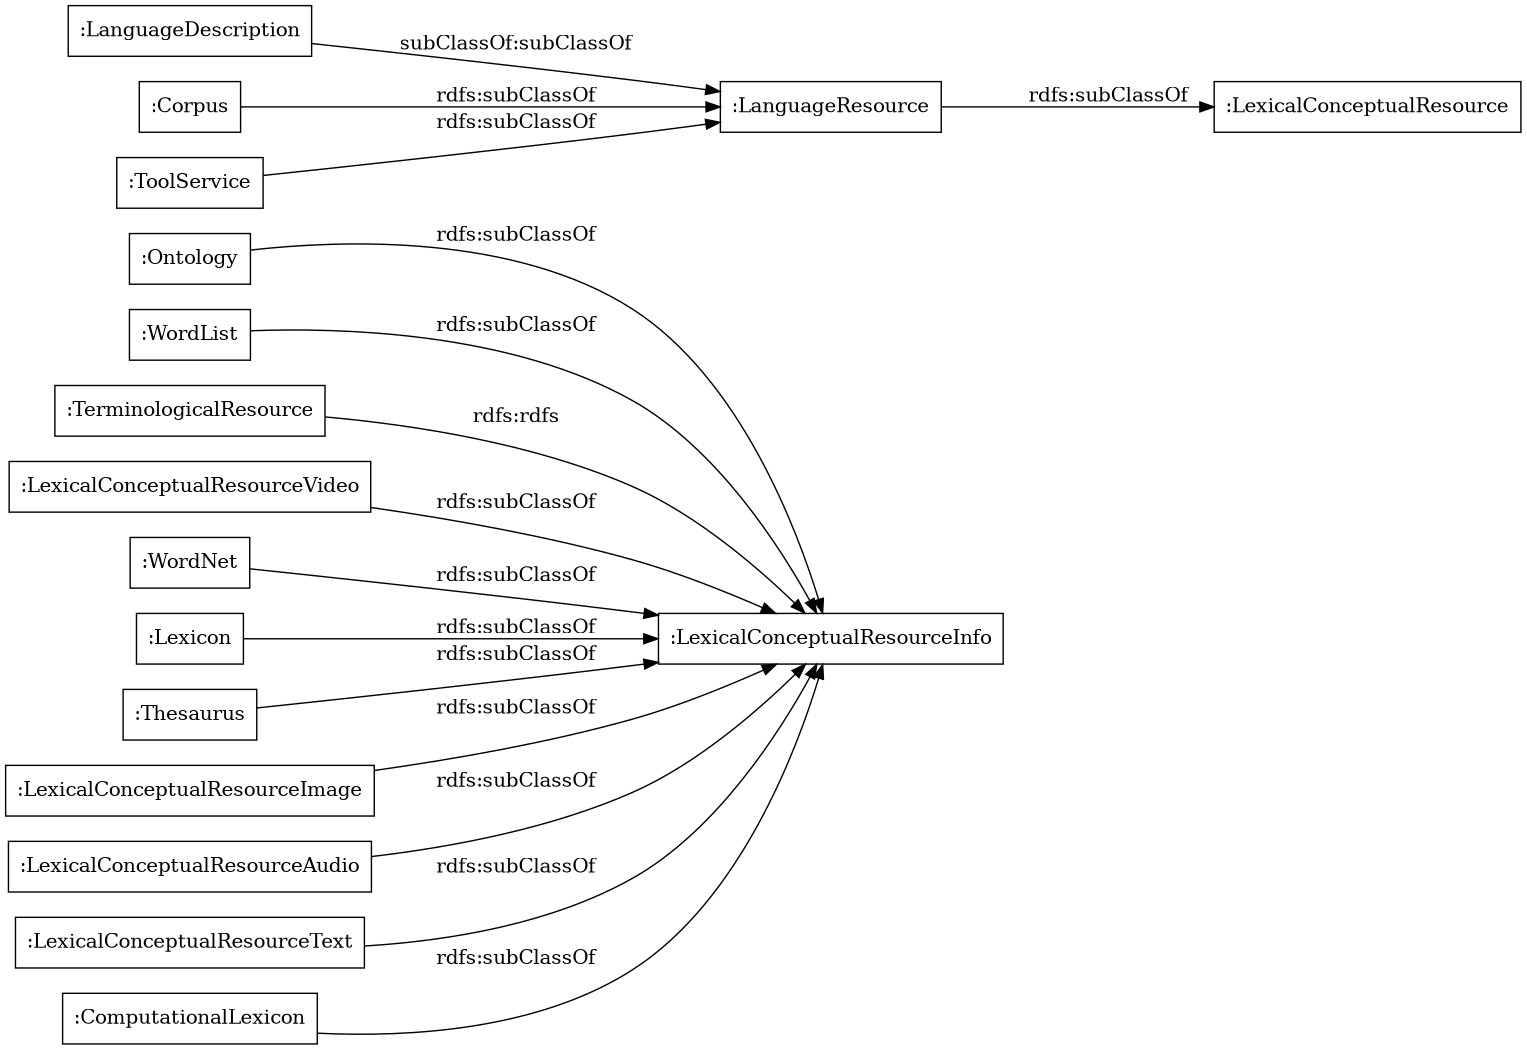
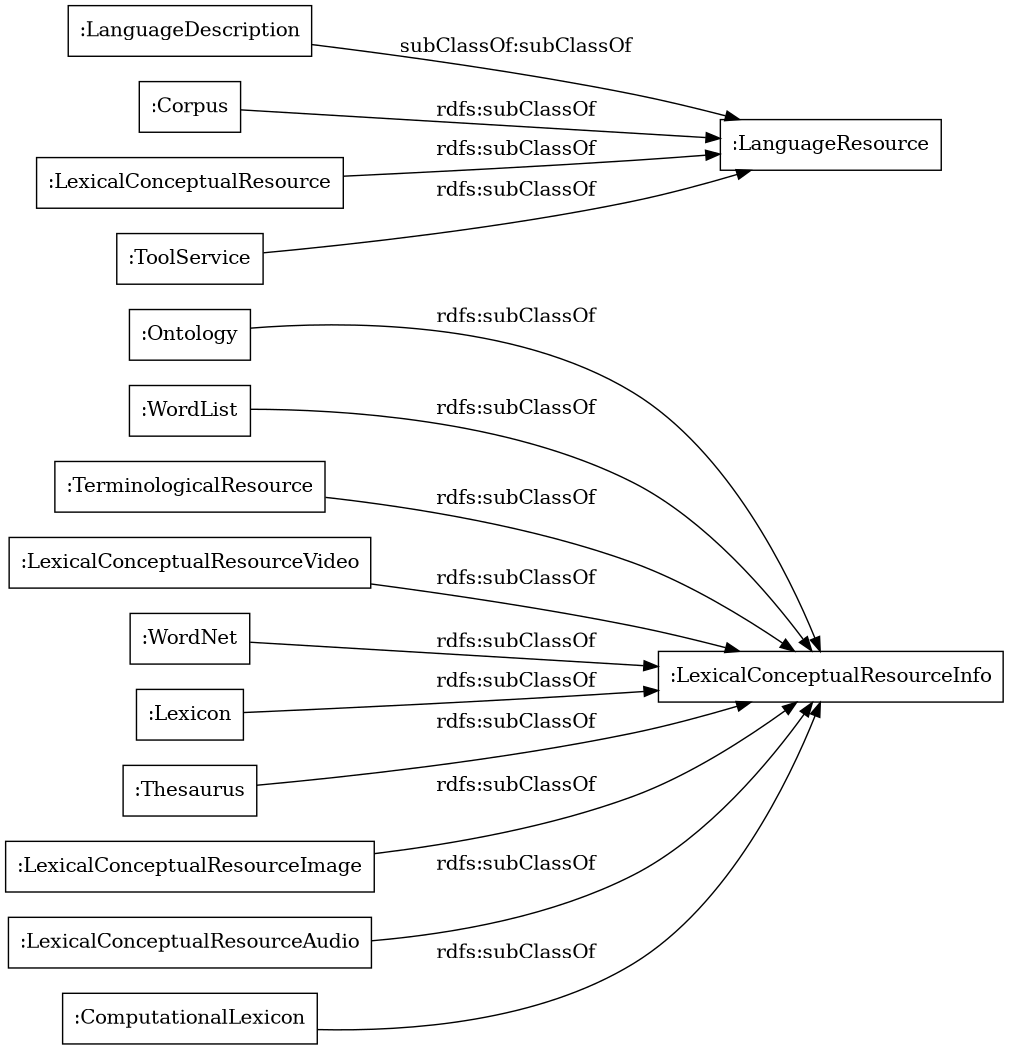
(1071, 107) -> (525, 167)
(516, 417) -> (516, 499)
(190, 943) -> none
